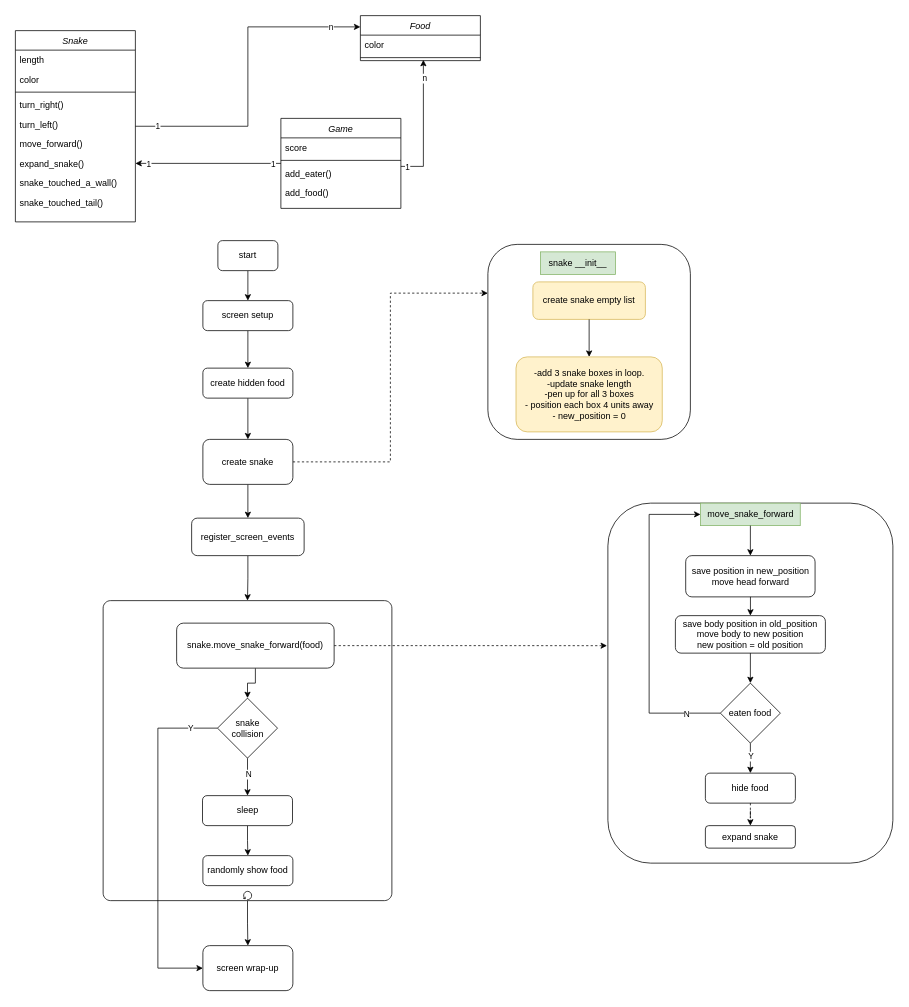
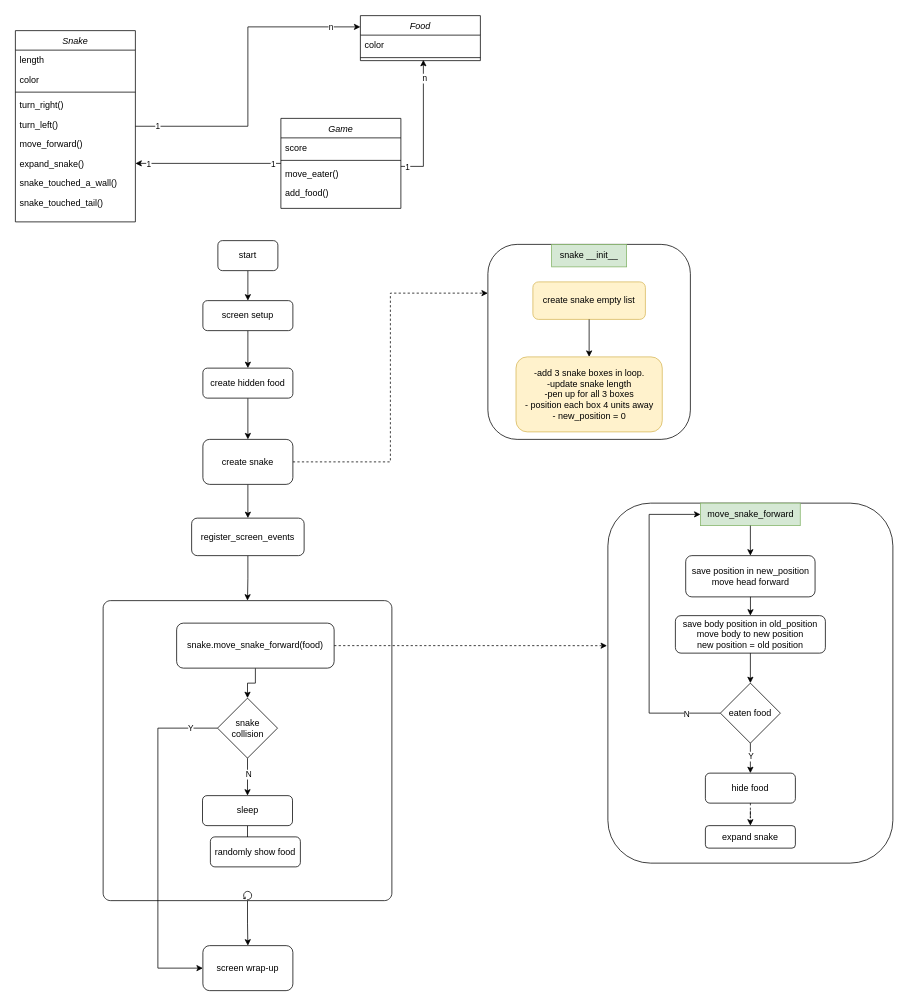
(313, 173) -> (315, 173)
(578, 263) -> (589, 255)
(248, 870) -> (255, 852)
